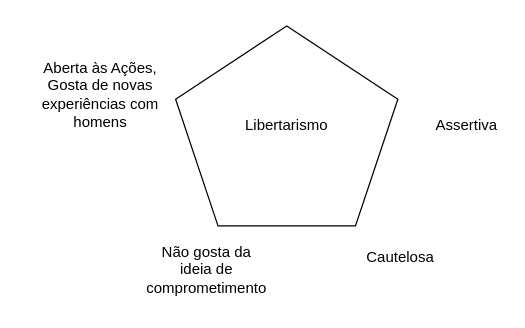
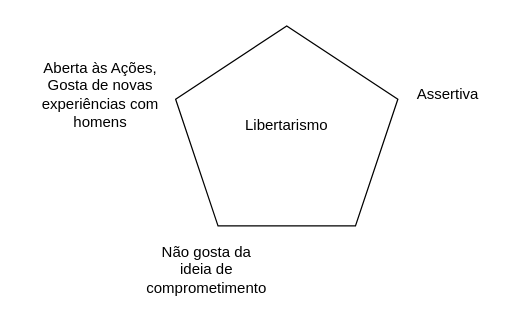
(467, 126) -> (448, 94)
(401, 257) -> none
